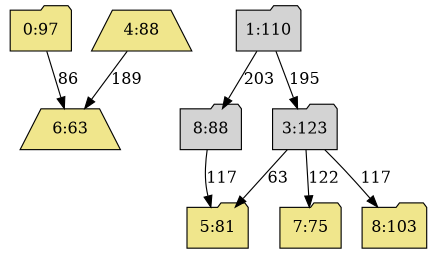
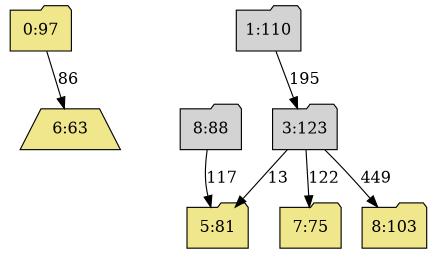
(142, 31) -> none
(243, 75) -> none
(278, 178) -> (278, 178)
(376, 178) -> (376, 178)
